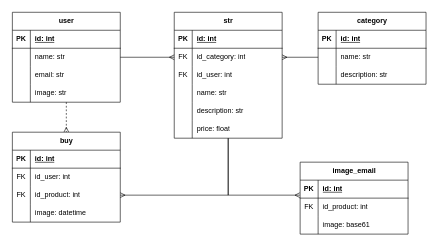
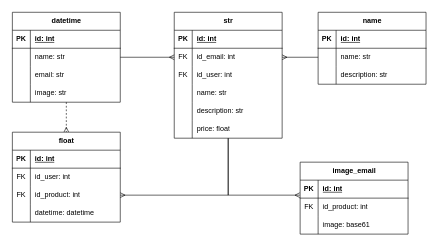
(67, 21) -> (67, 21)
(373, 21) -> (373, 21)
(226, 57) -> (218, 57)
(67, 141) -> (67, 141)
(62, 213) -> (68, 213)
